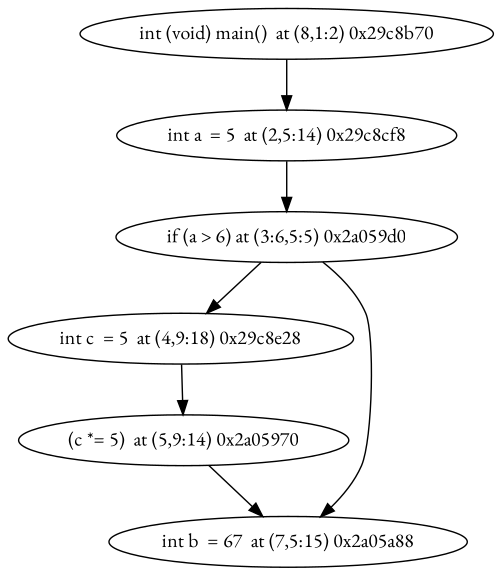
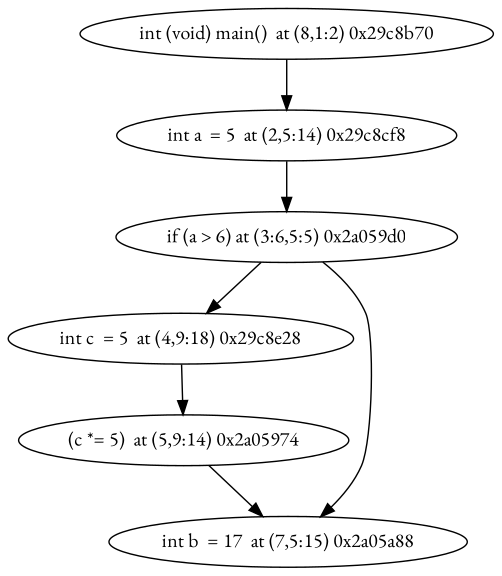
(184, 440) -> (184, 440)
(288, 542) -> (288, 542)
